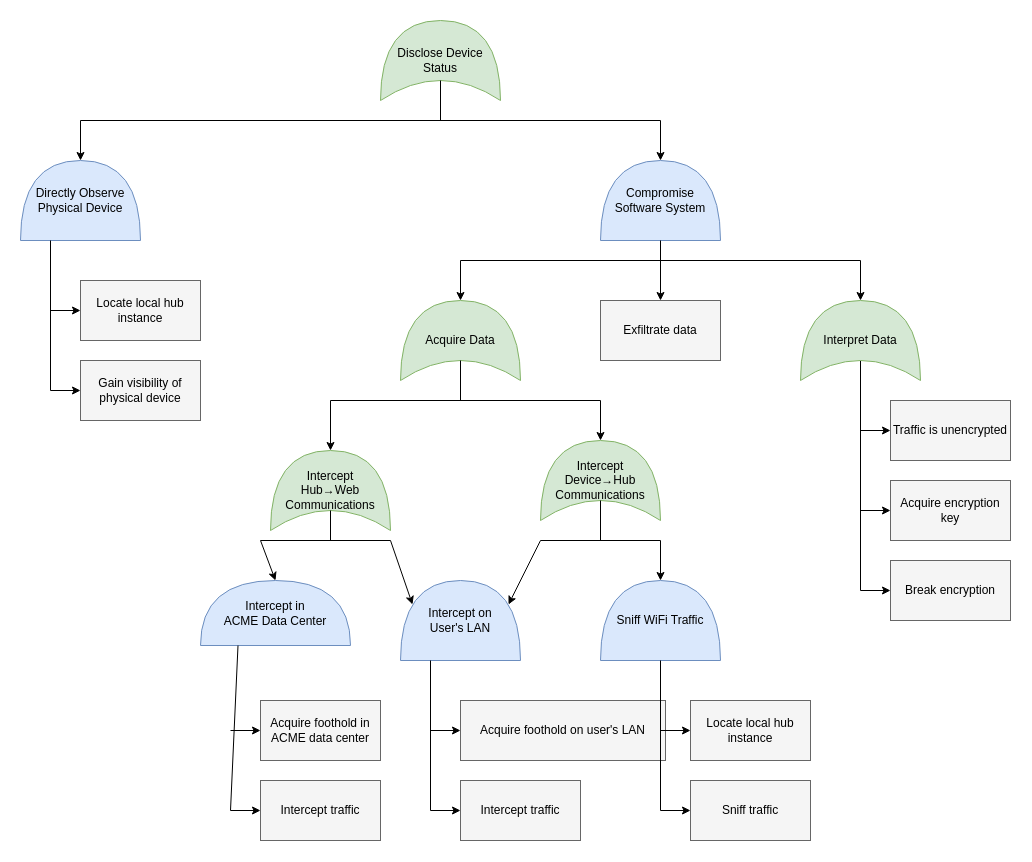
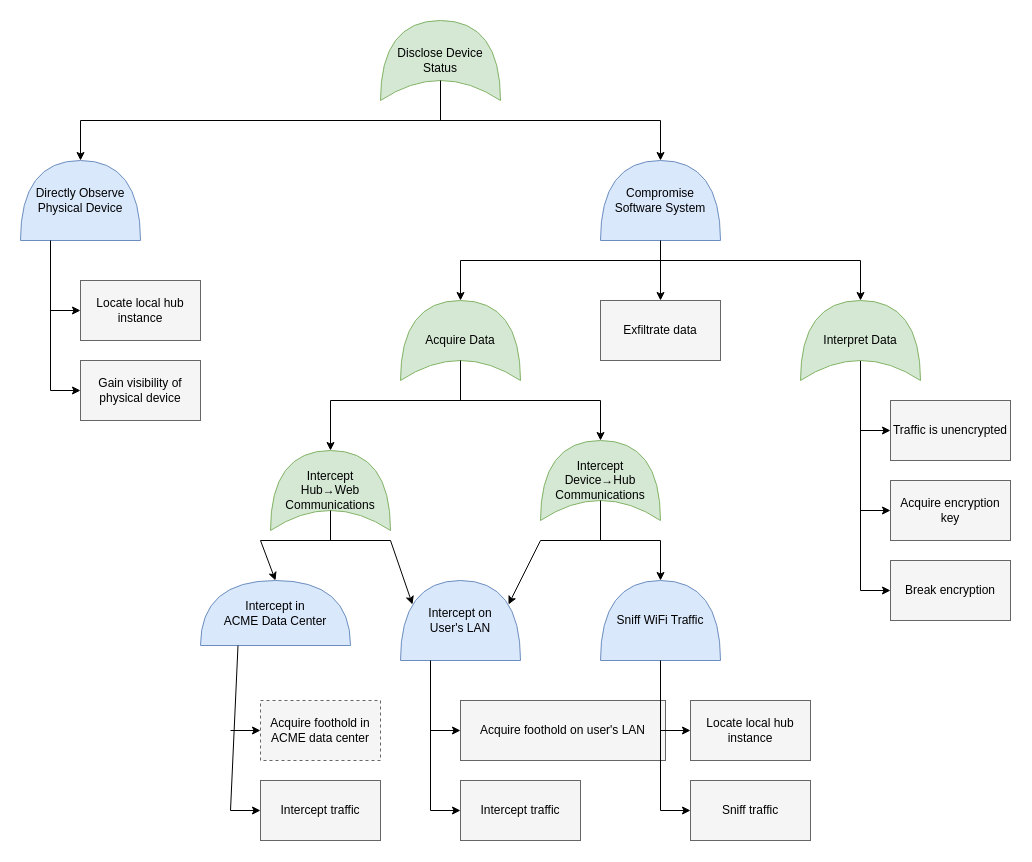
(321, 731) -> (321, 731)
